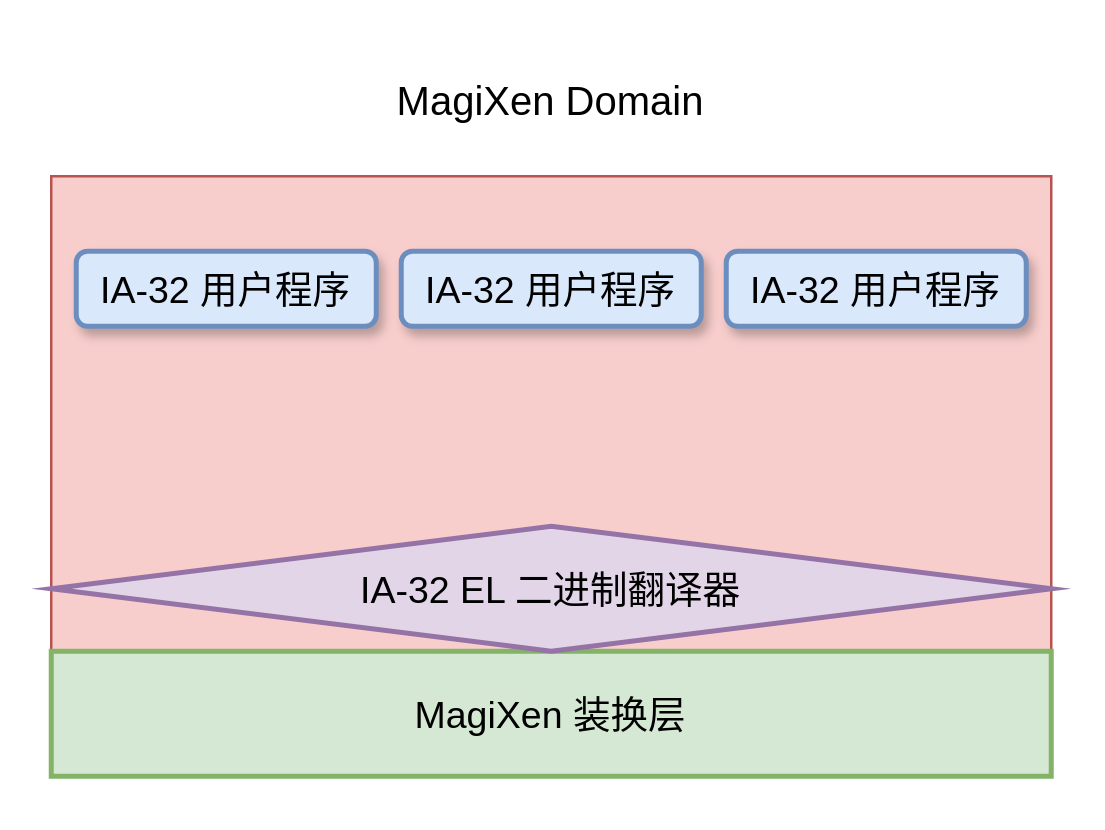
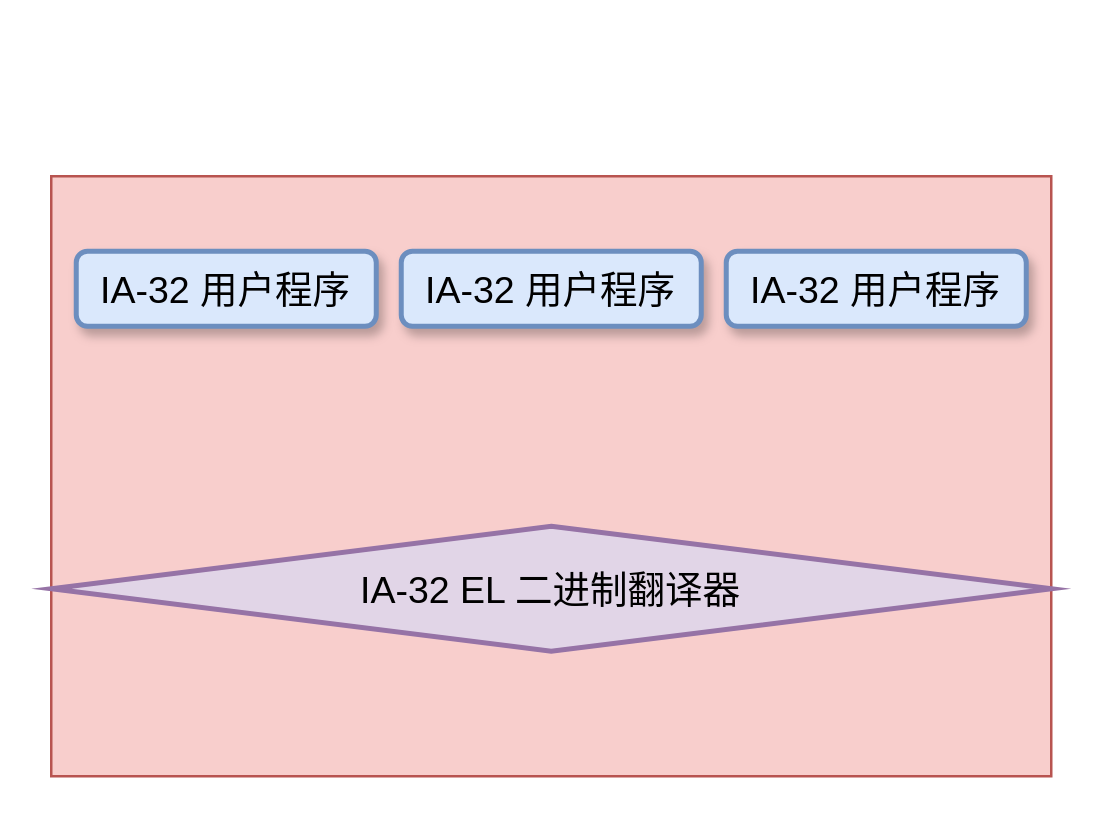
(551, 101) -> none
(551, 714) -> none
